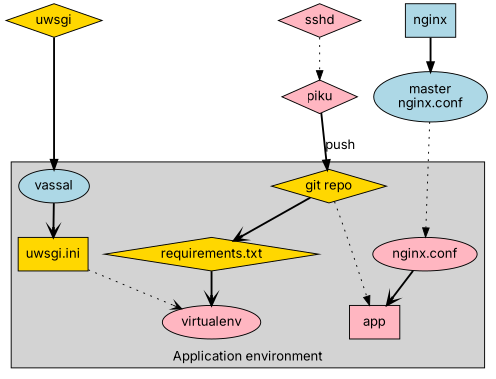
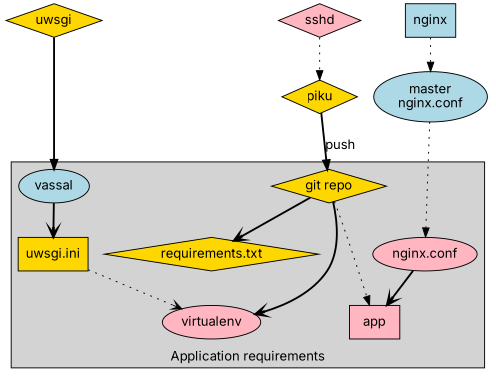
(431, 50) -> (431, 50)
(320, 97) -> (320, 97)
(212, 284) -> (326, 273)
(248, 357) -> (248, 357)
